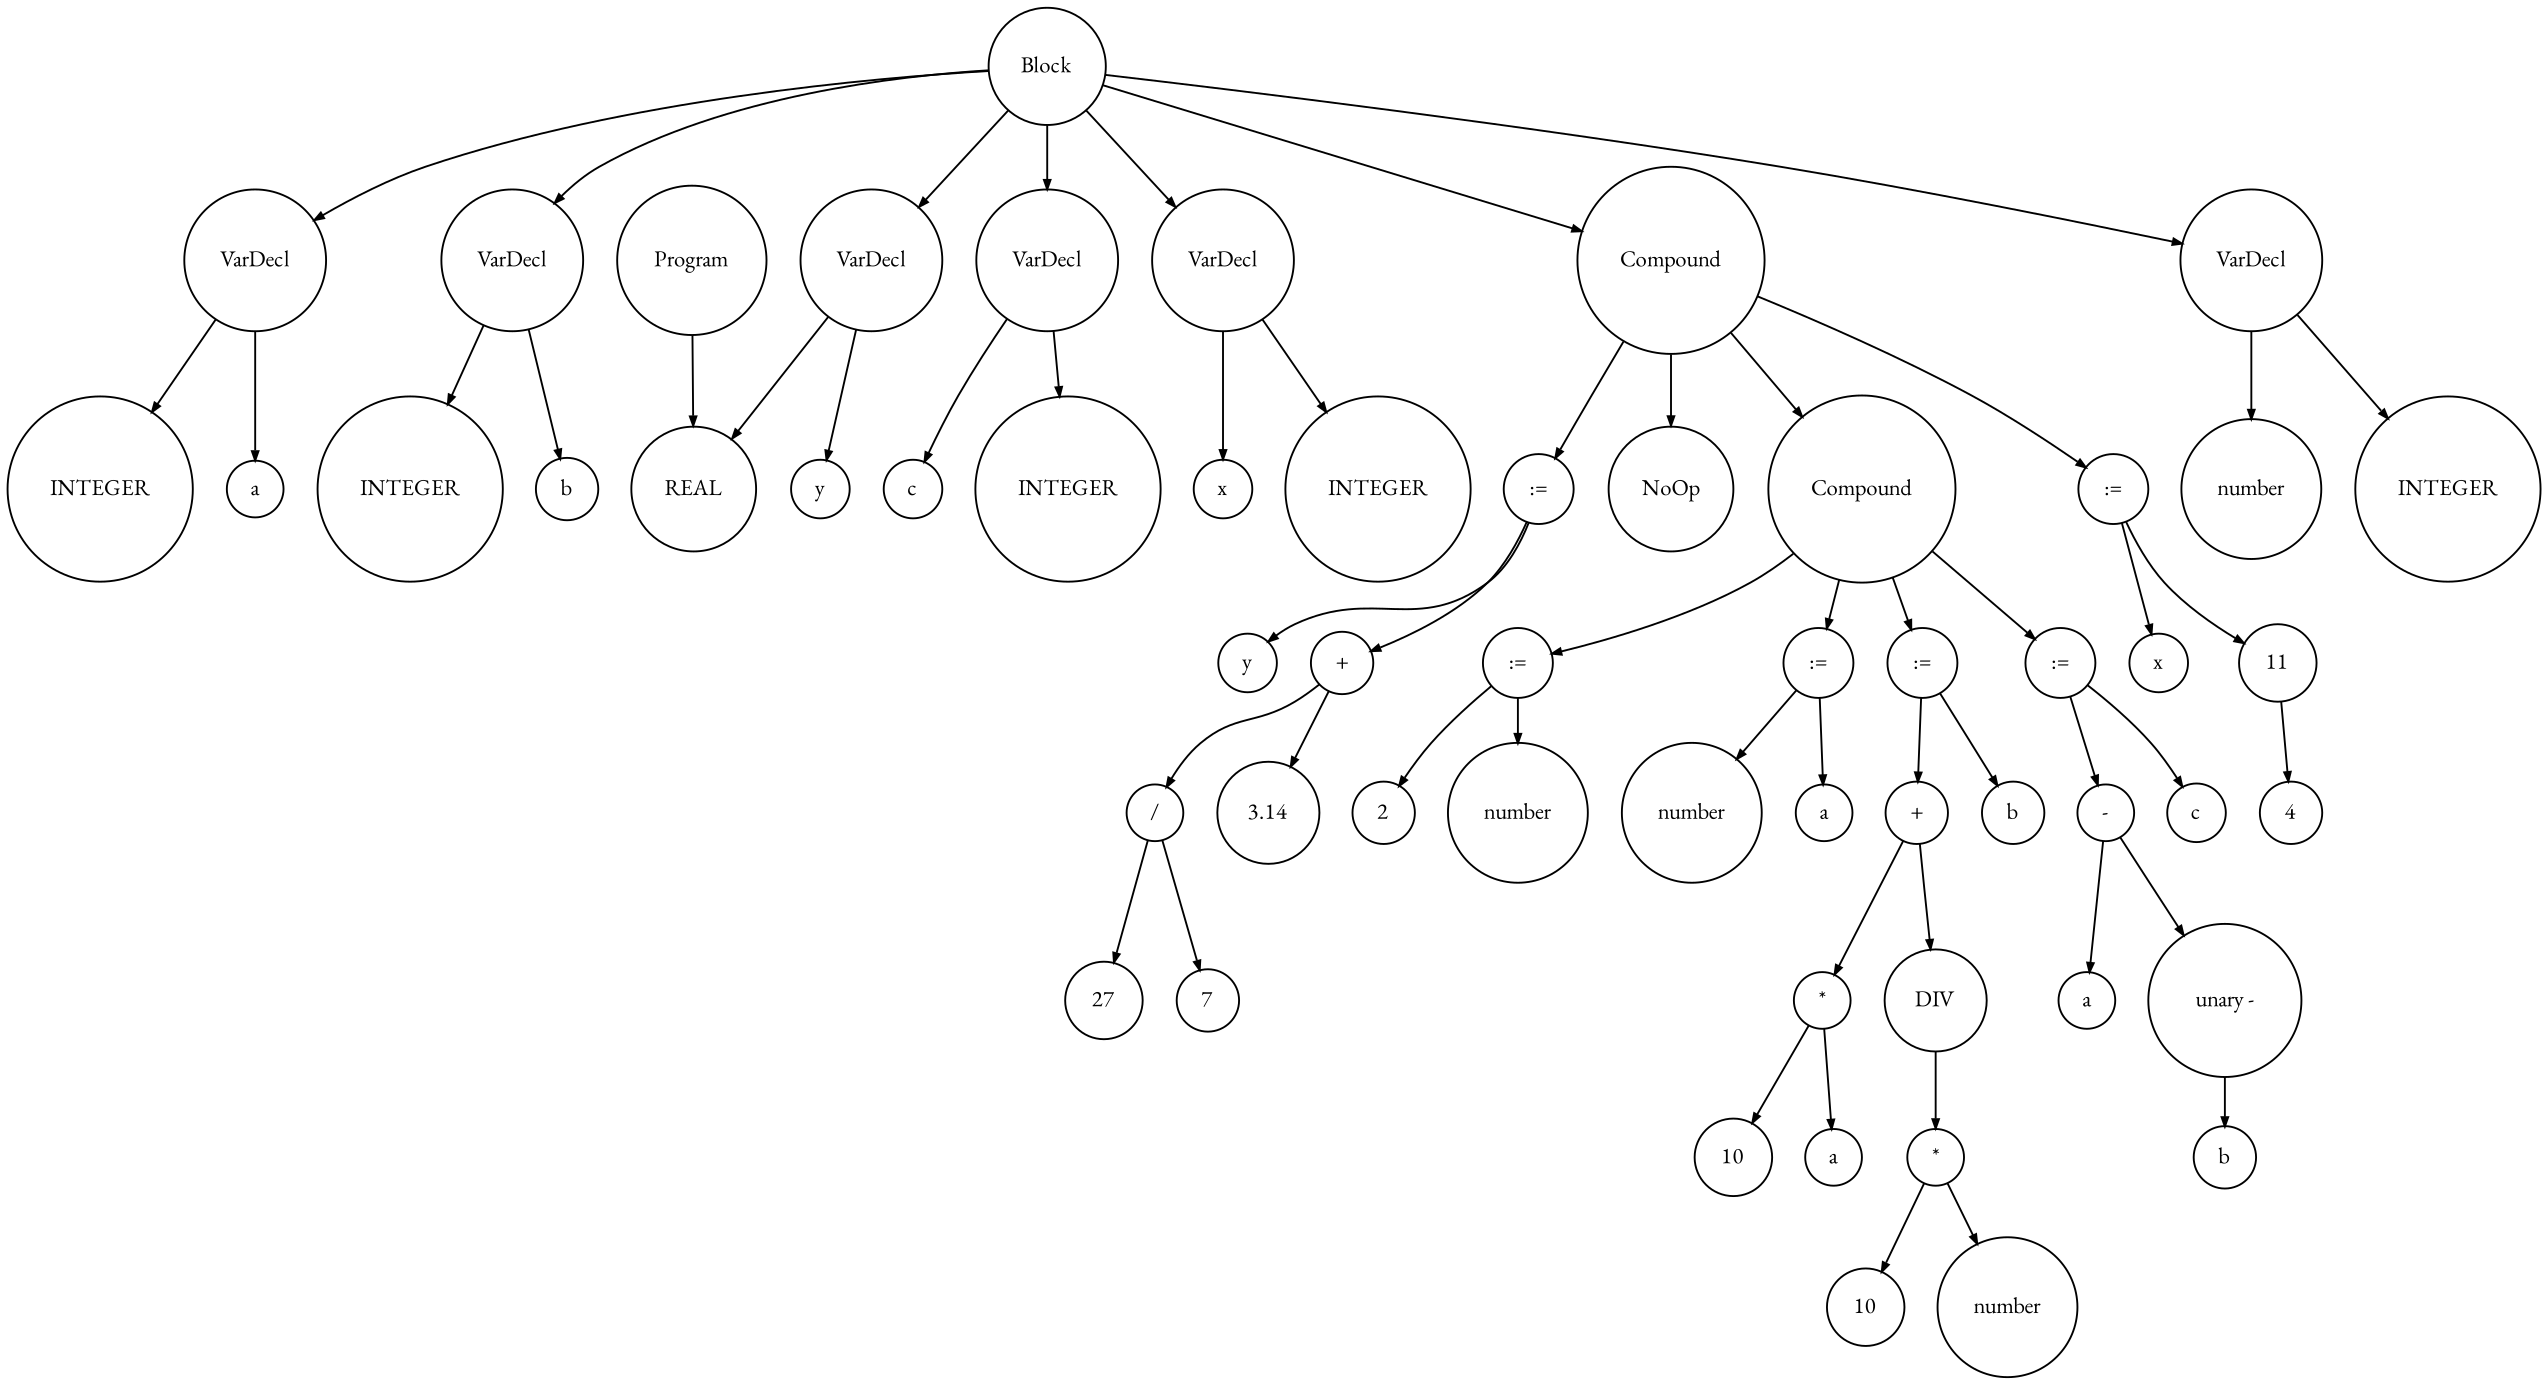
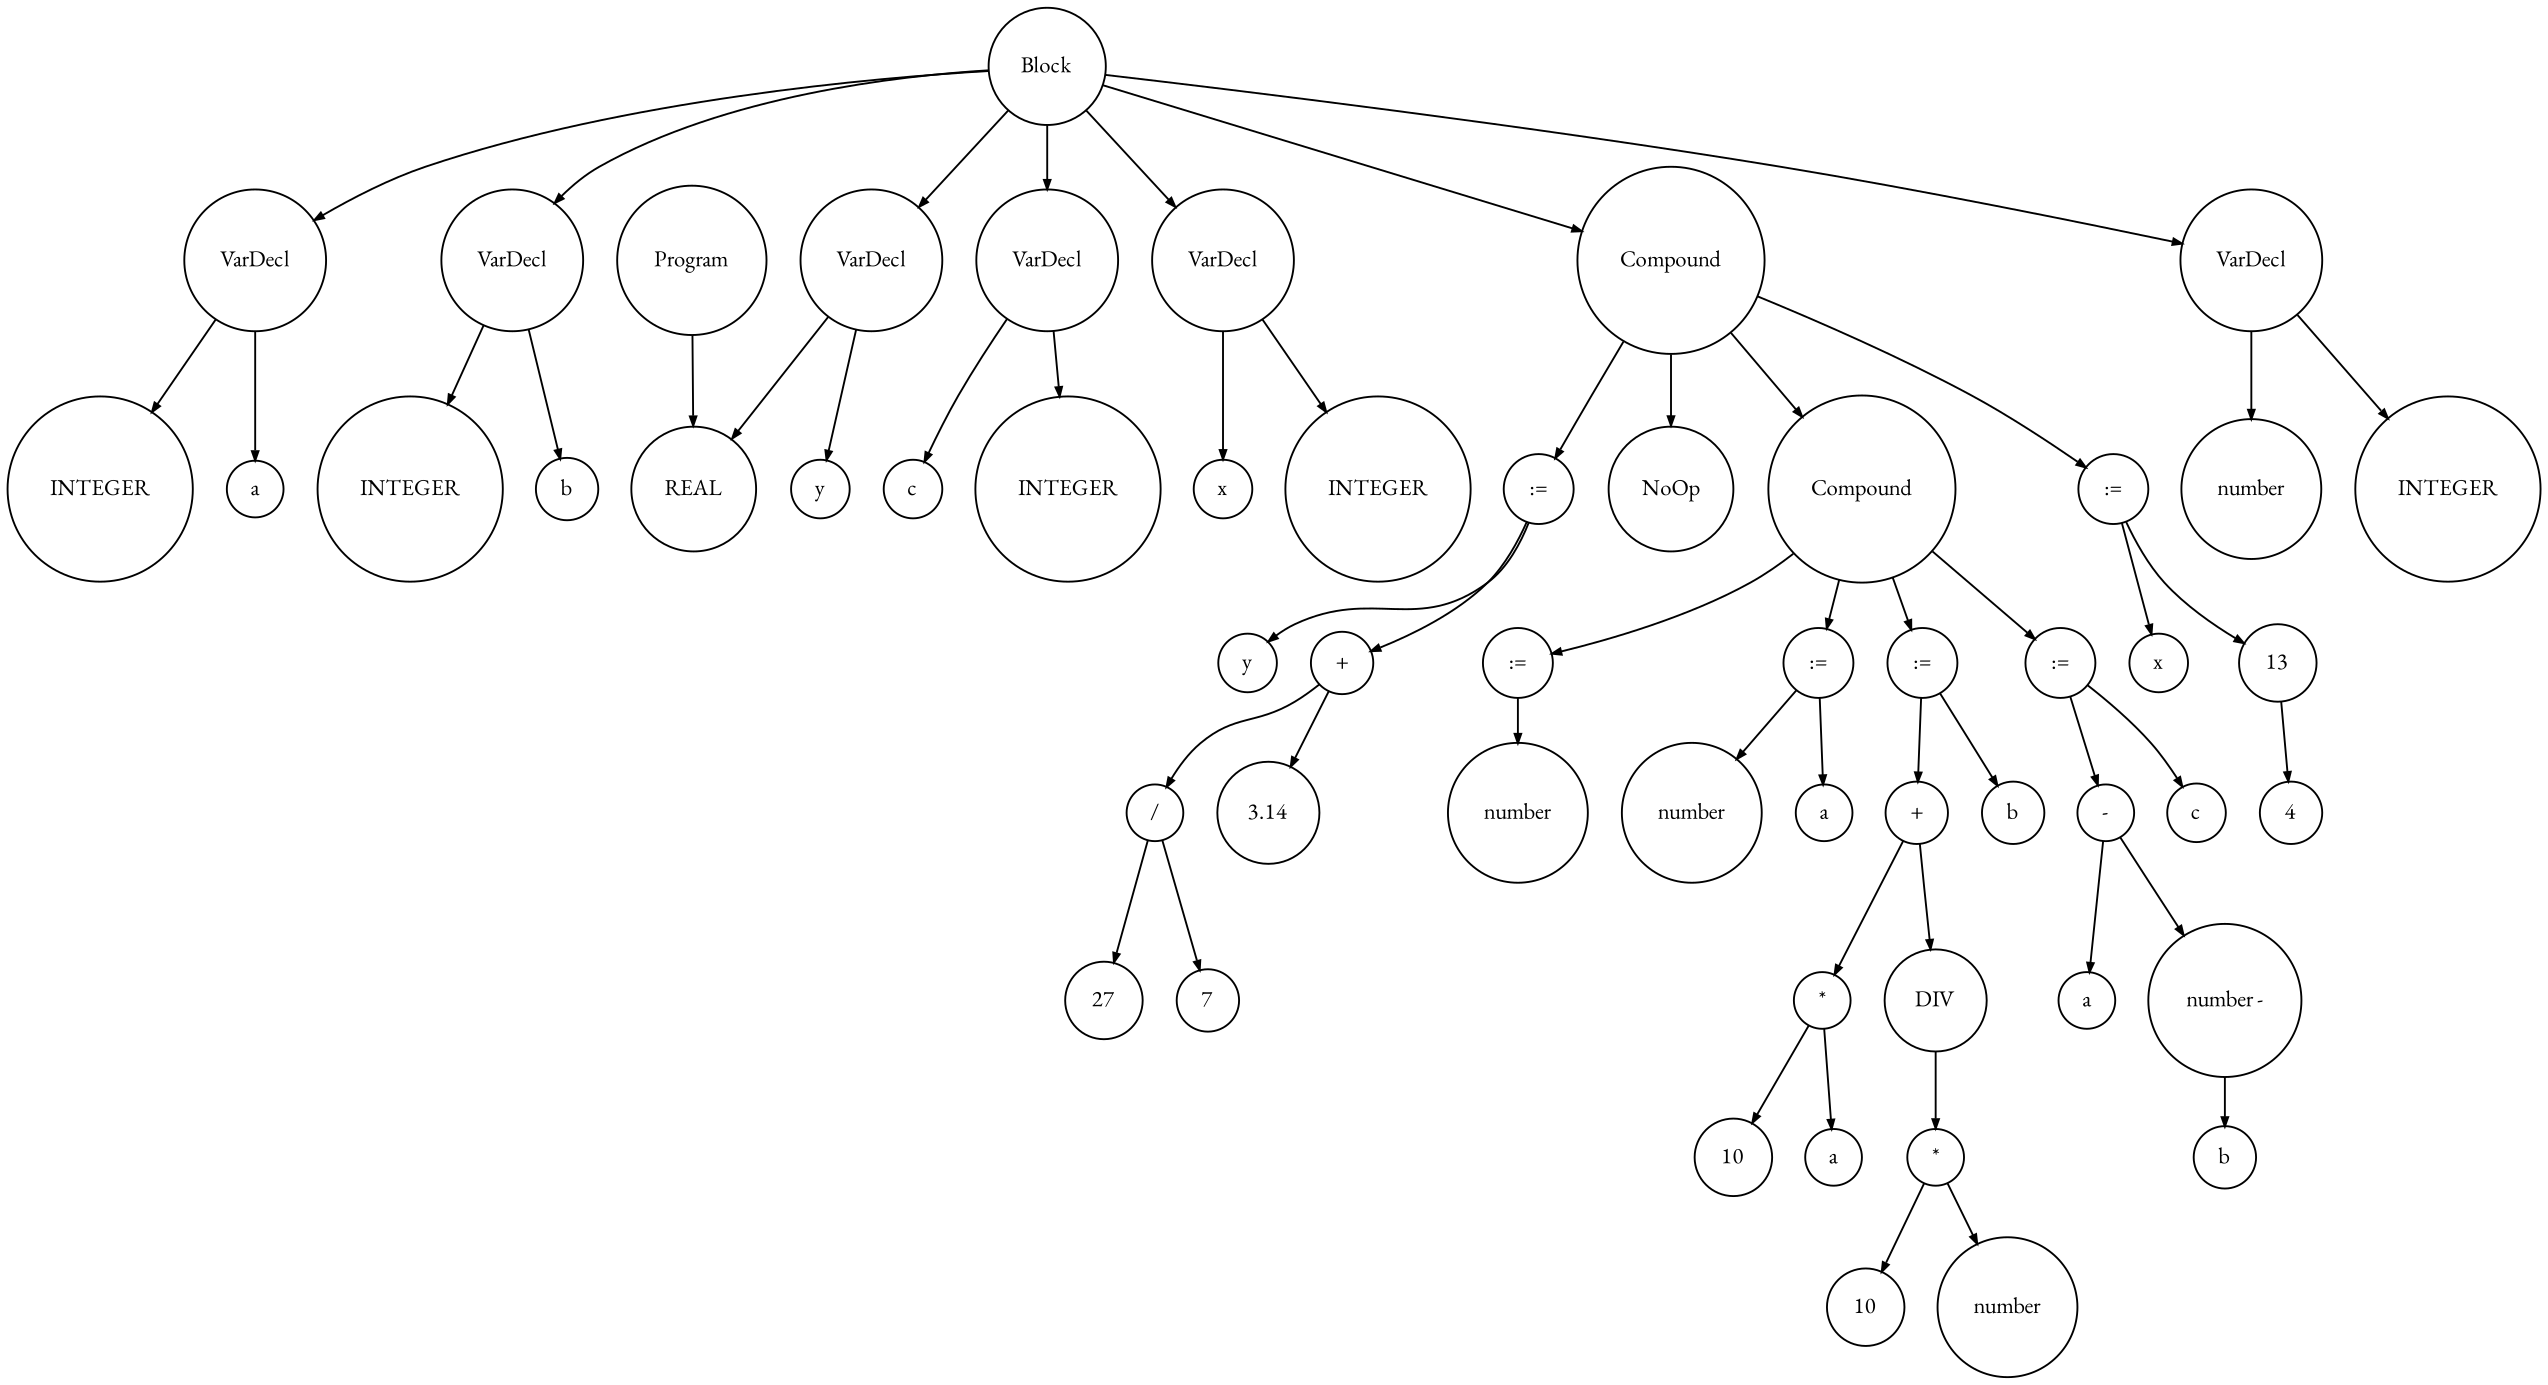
(2278, 663) -> (2278, 663)
(1384, 813) -> none
(2225, 1000) -> (2225, 1000)
